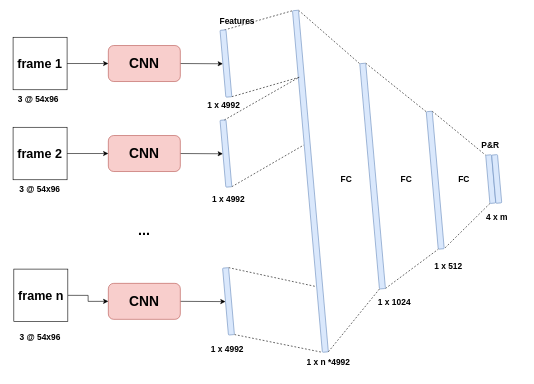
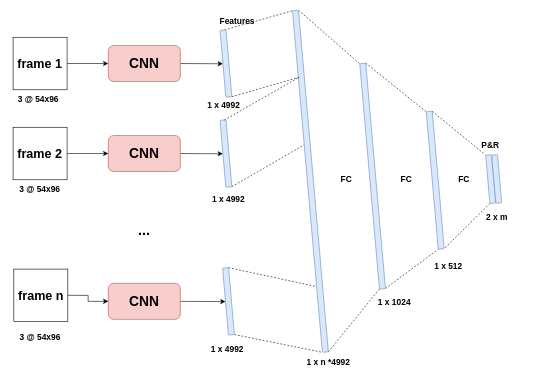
(497, 218) -> (497, 218)
